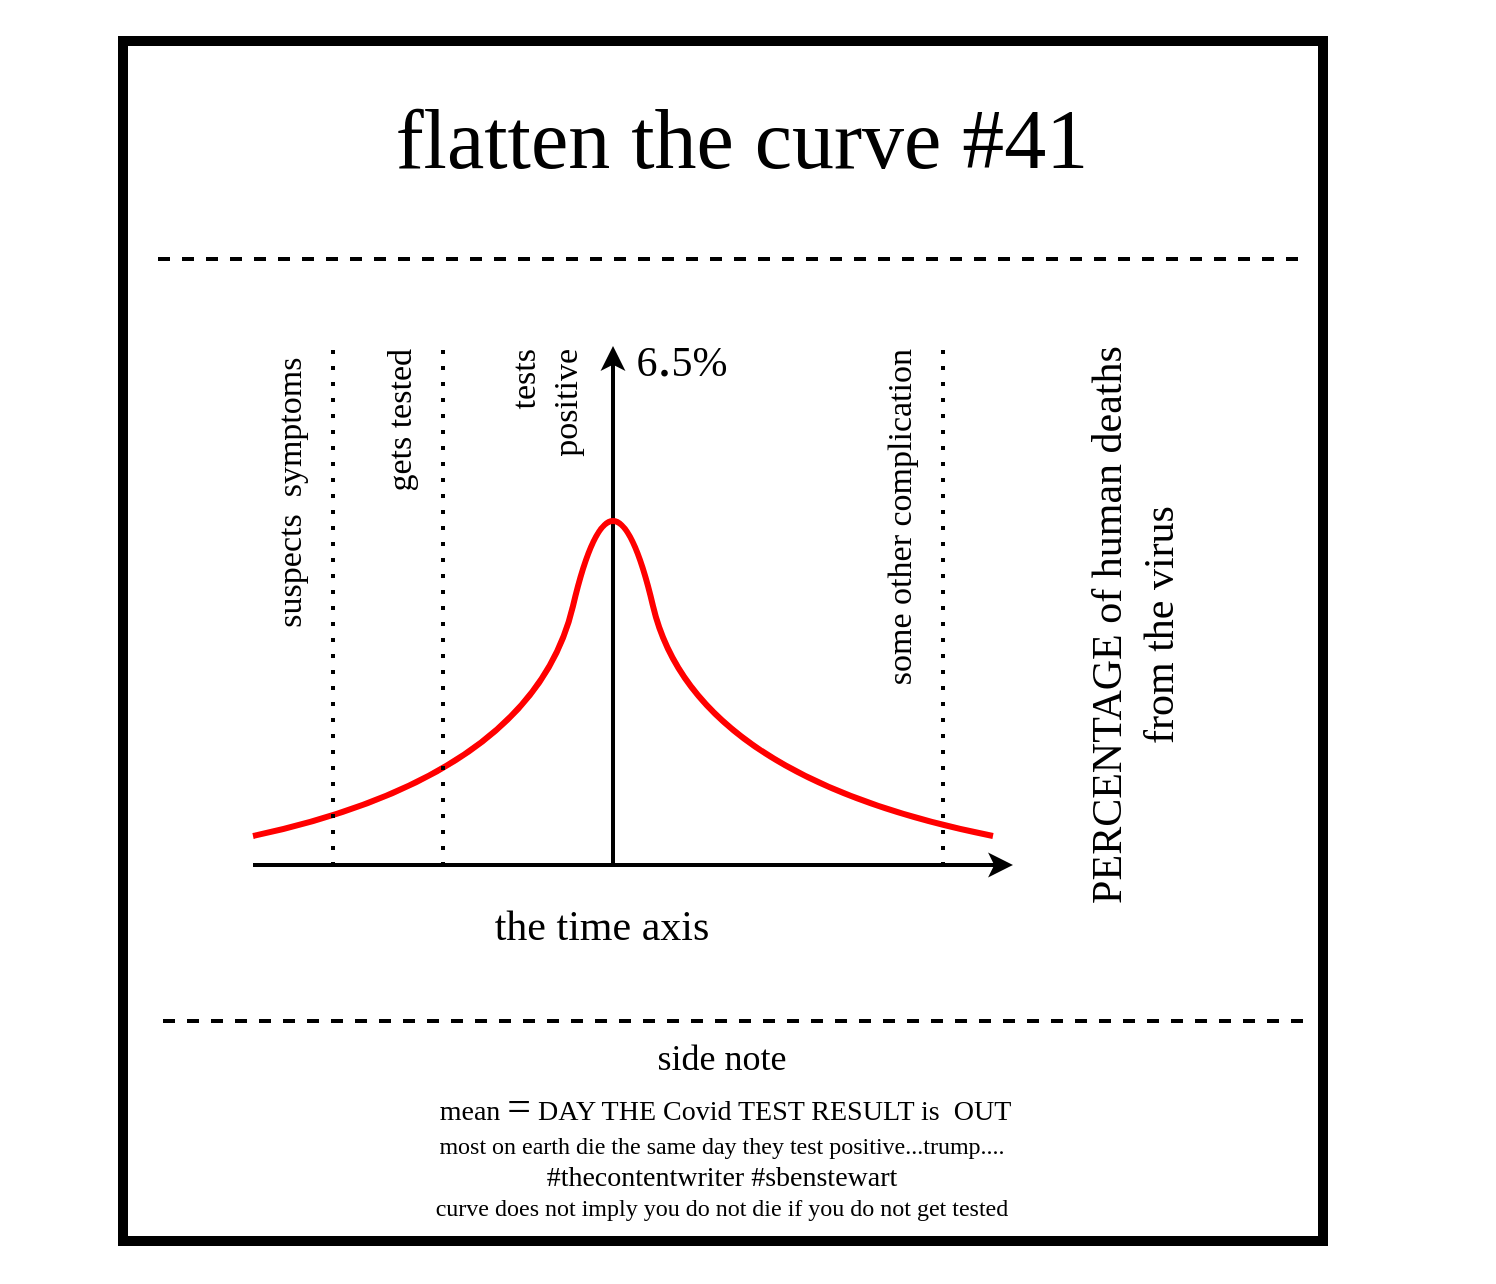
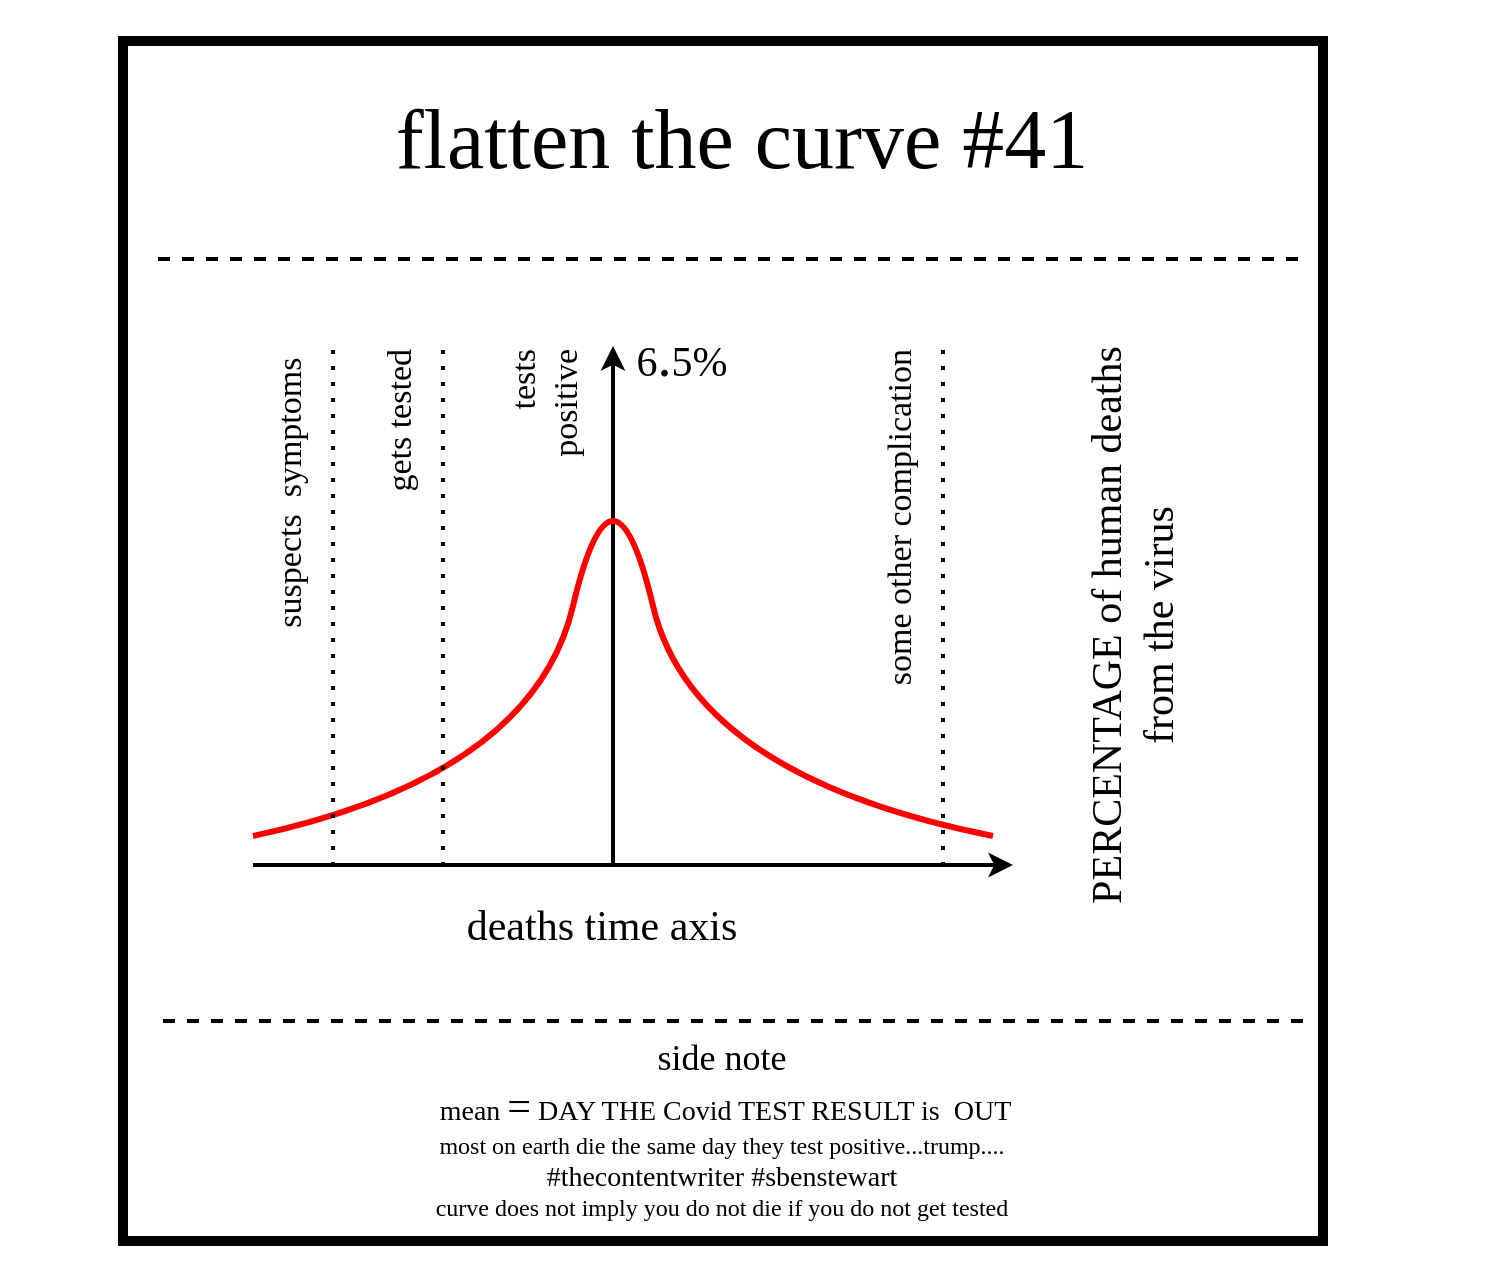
(603, 927) -> (603, 927)
